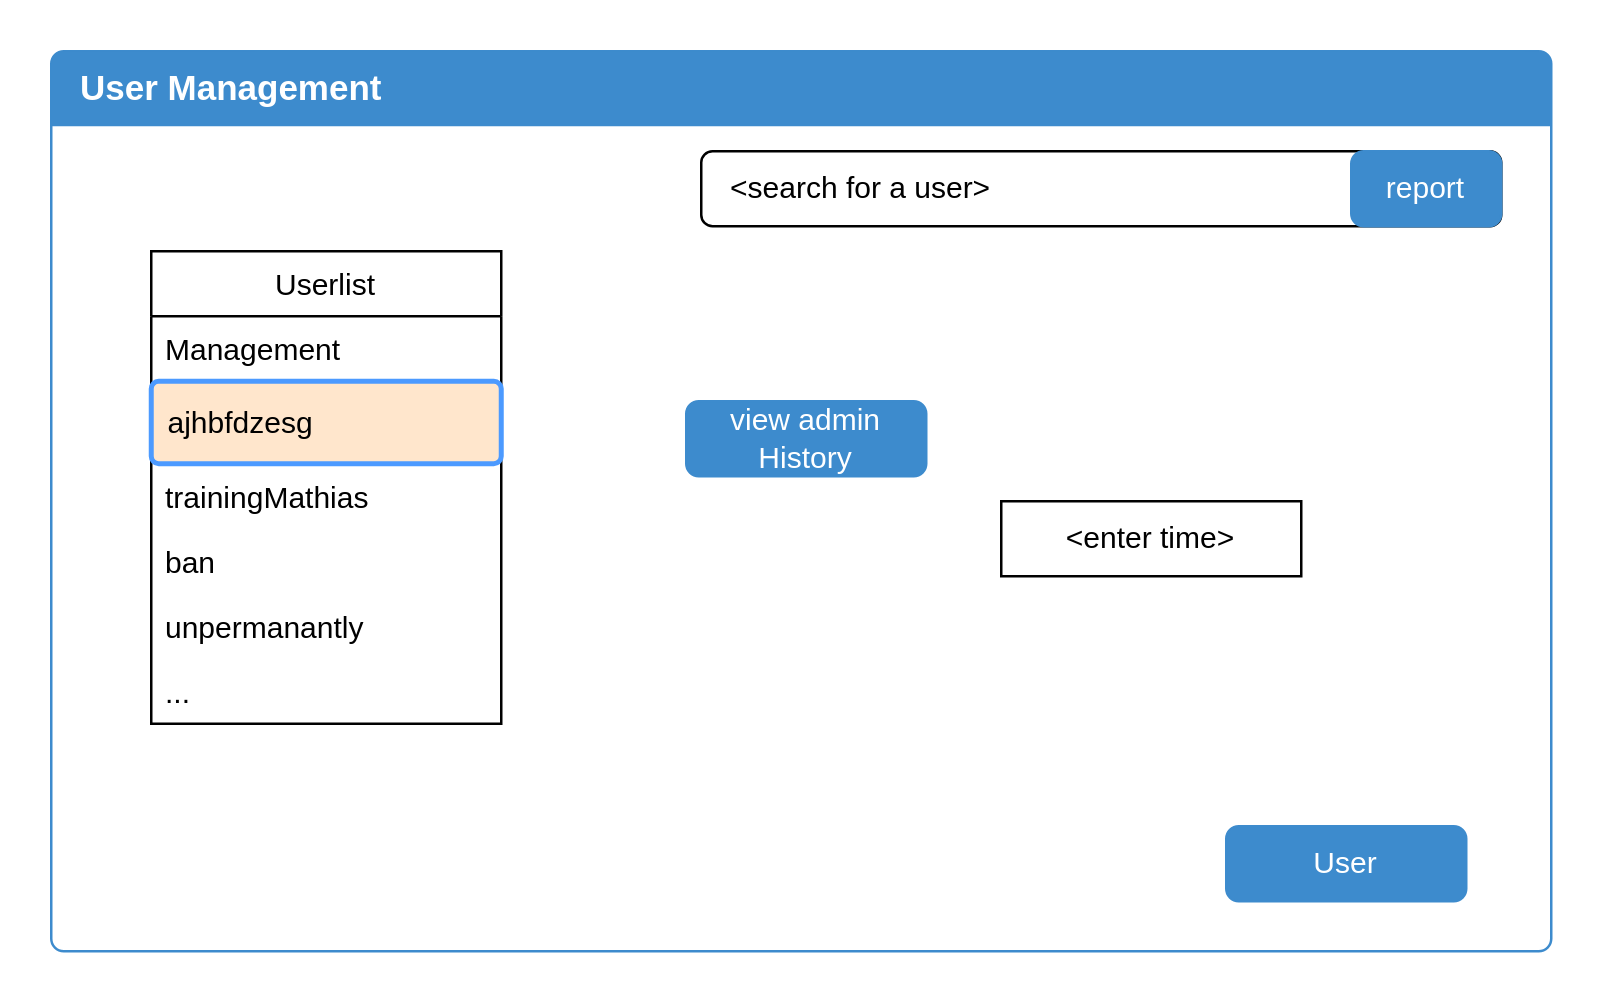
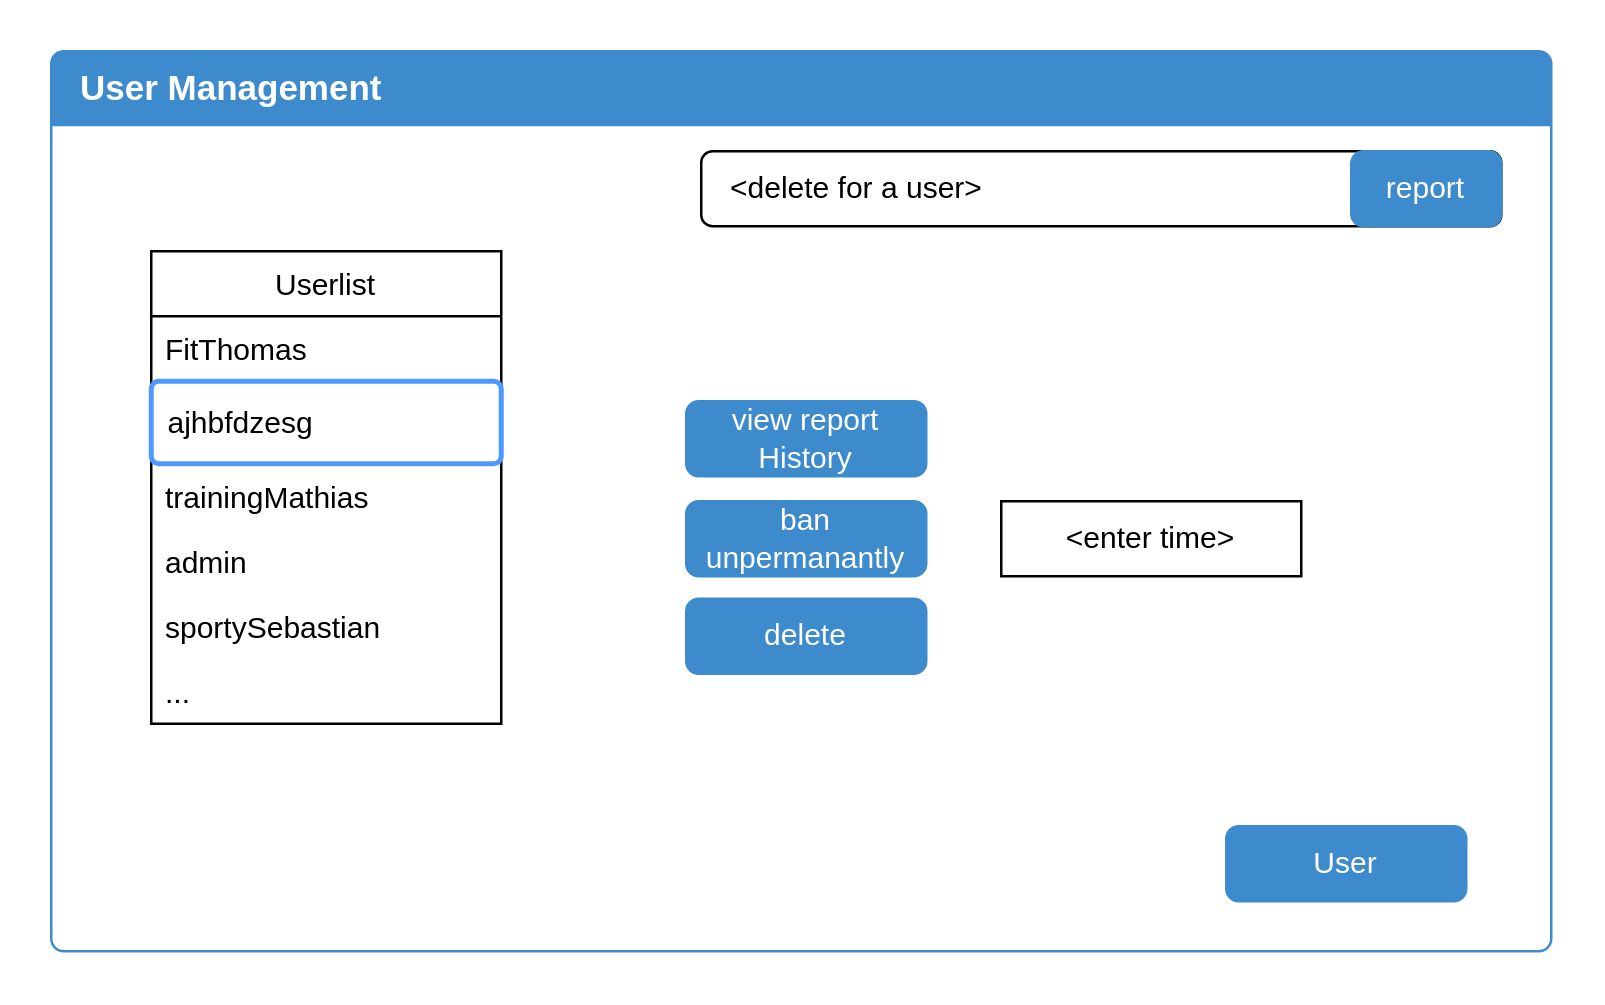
(879, 189) -> (875, 189)
(249, 350) -> (237, 350)
(326, 423) -> (326, 423)
(806, 439) -> (806, 439)
none -> (806, 539)
(190, 563) -> (203, 563)
(270, 628) -> (287, 628)
none -> (806, 636)
